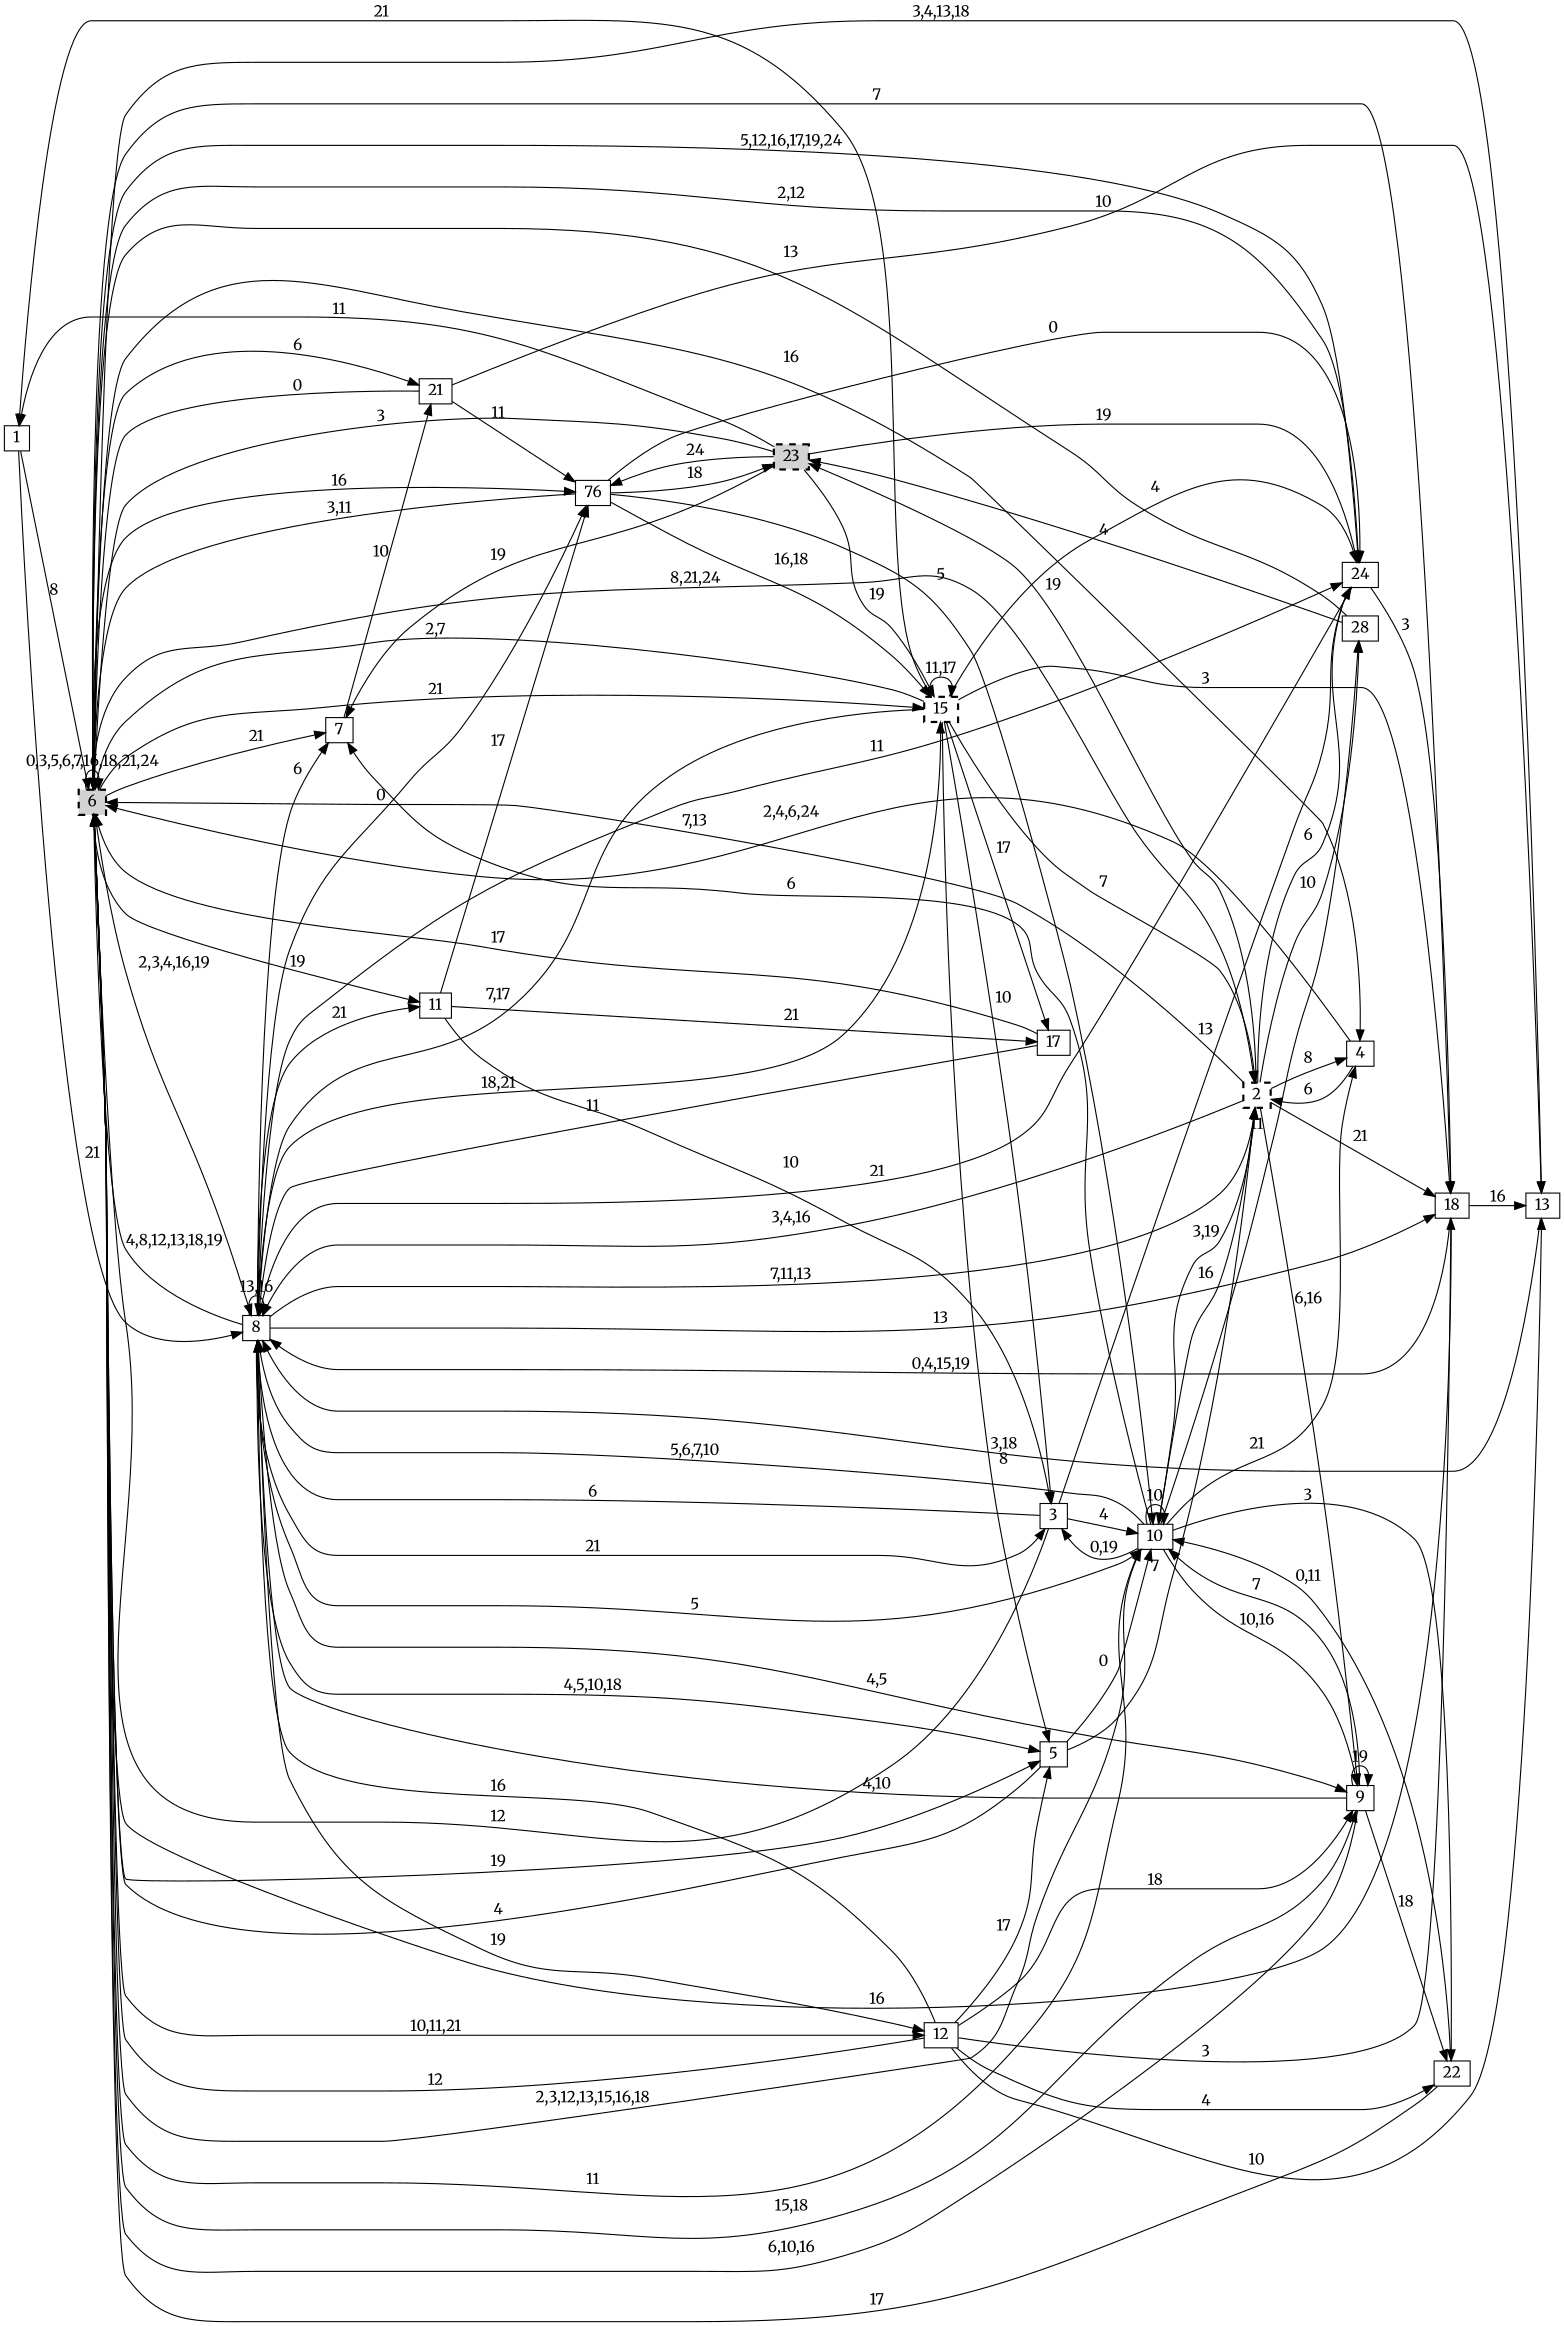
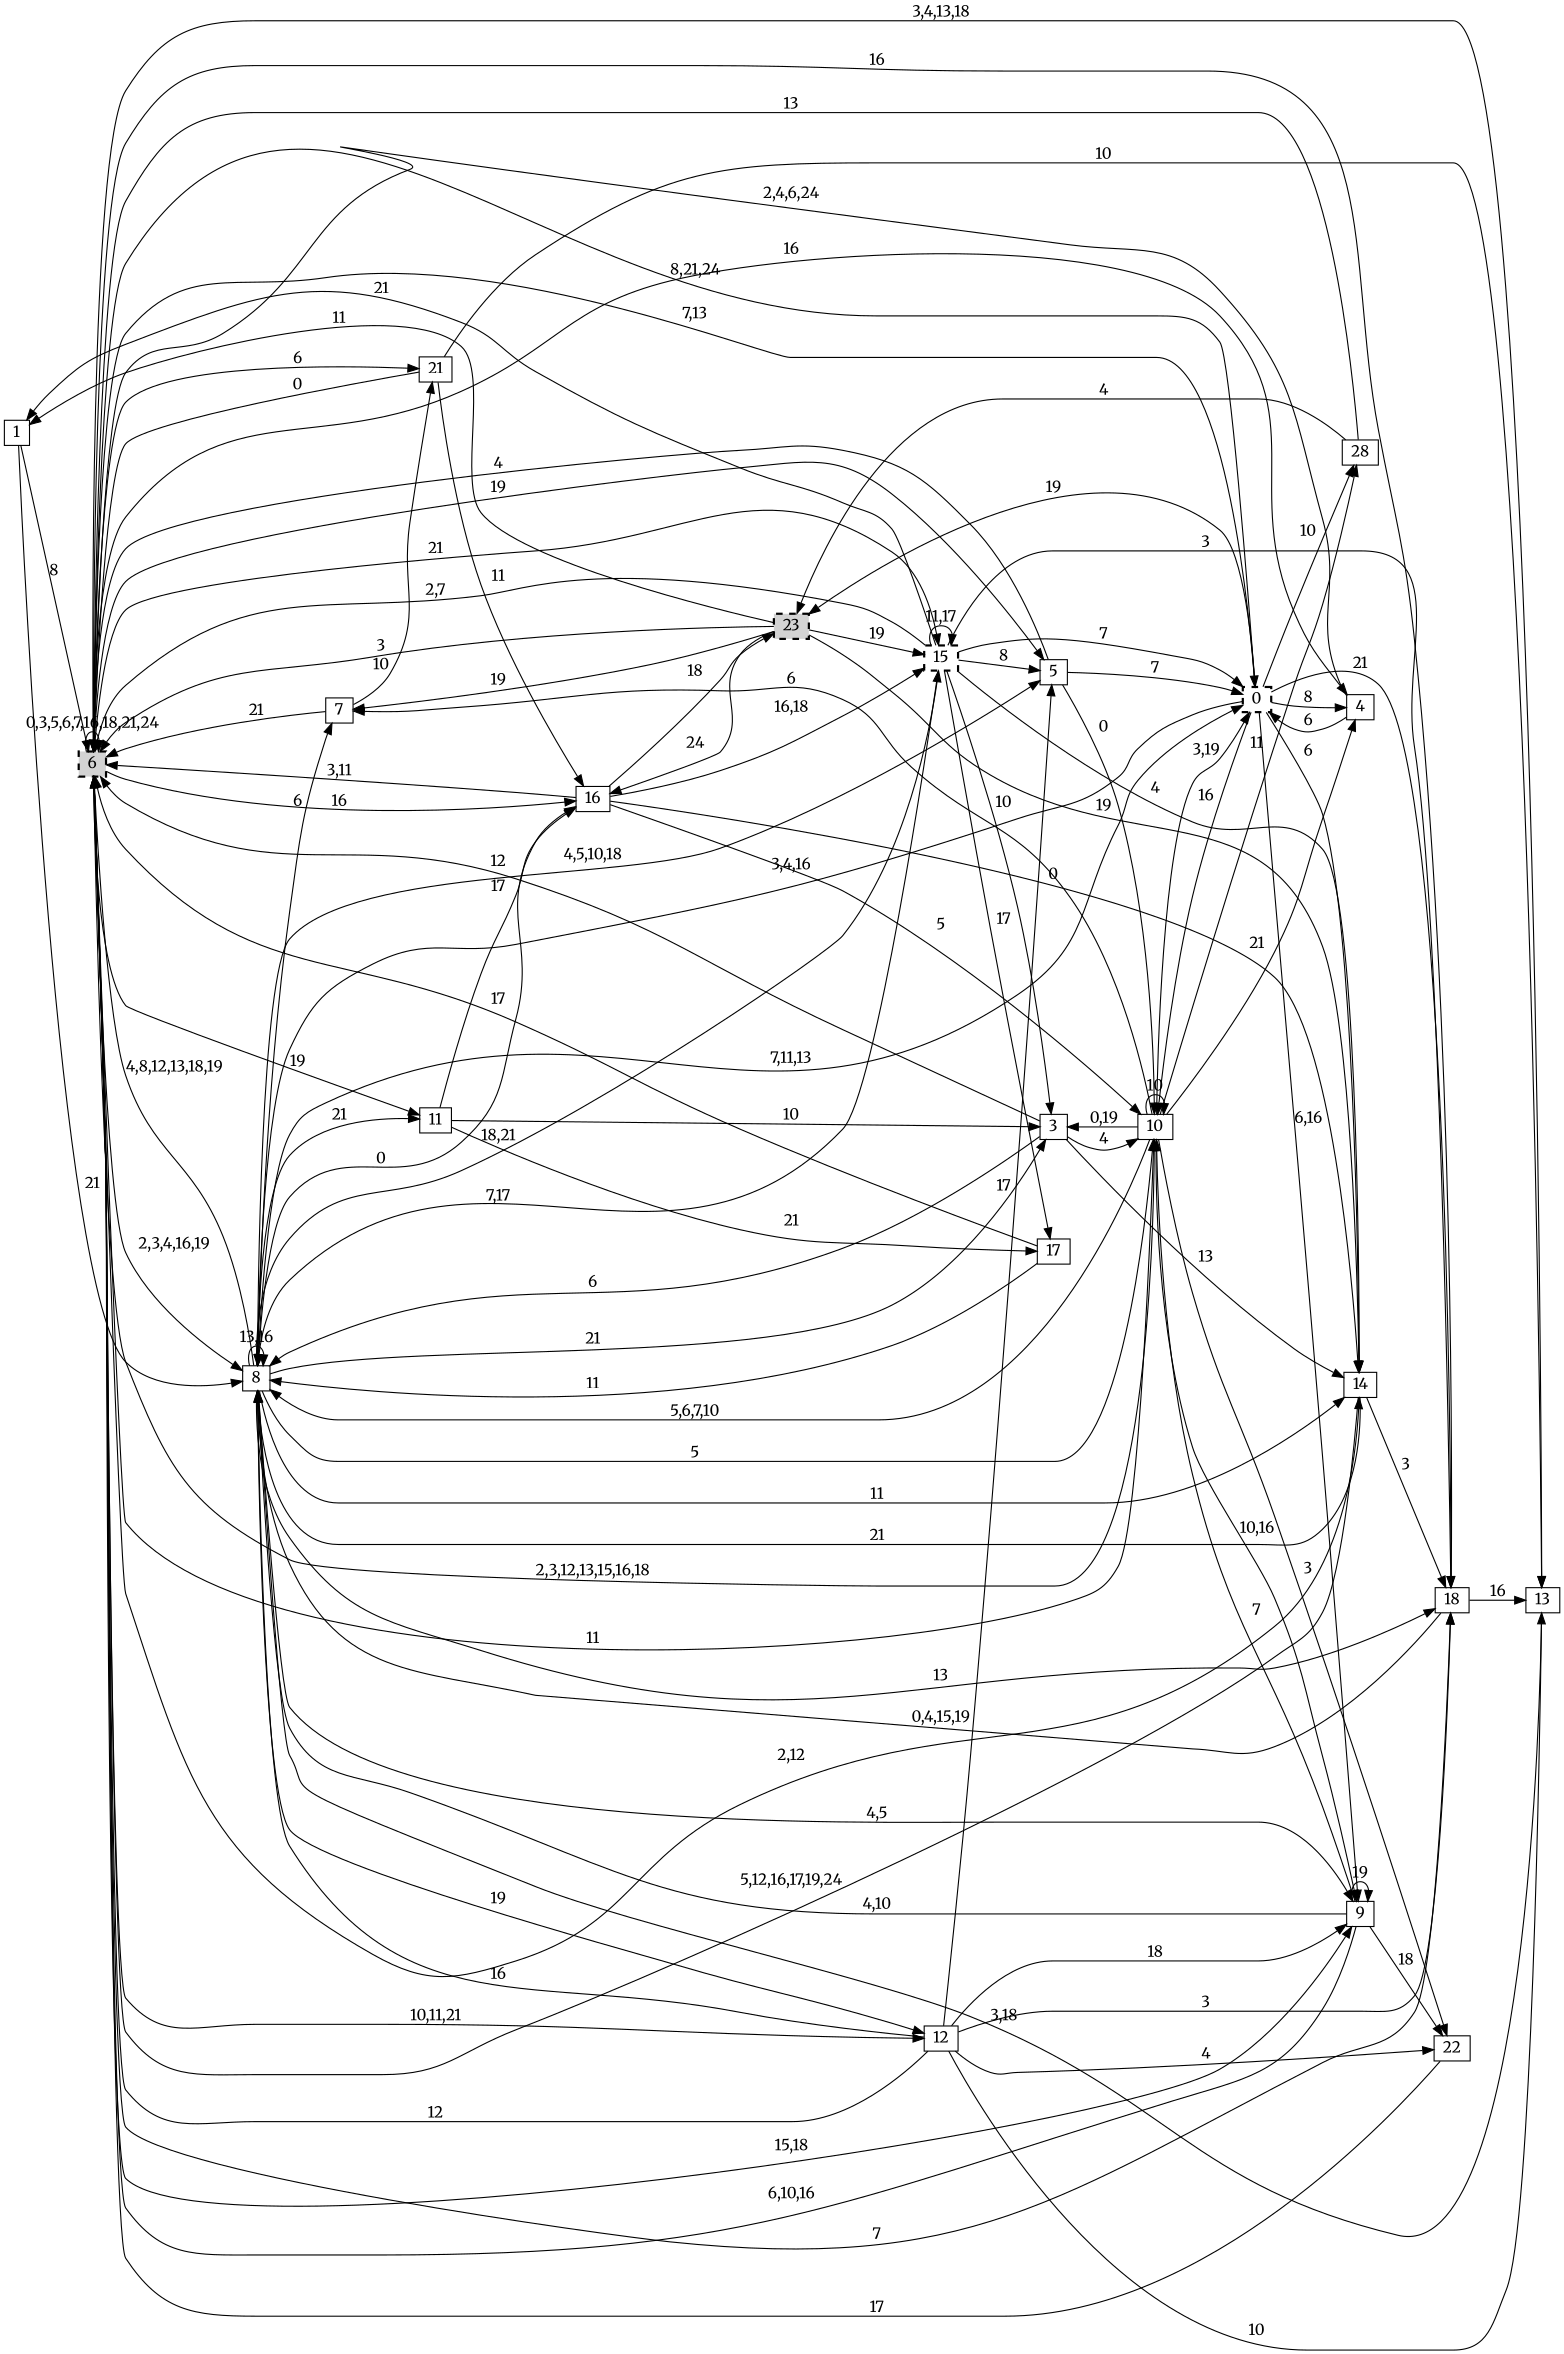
(593, 493) -> (593, 799)
(1360, 575) -> (1360, 1385)
(209, 761) -> (220, 726)
(1257, 1095) -> (1257, 700)
(1394, 1751) -> none
